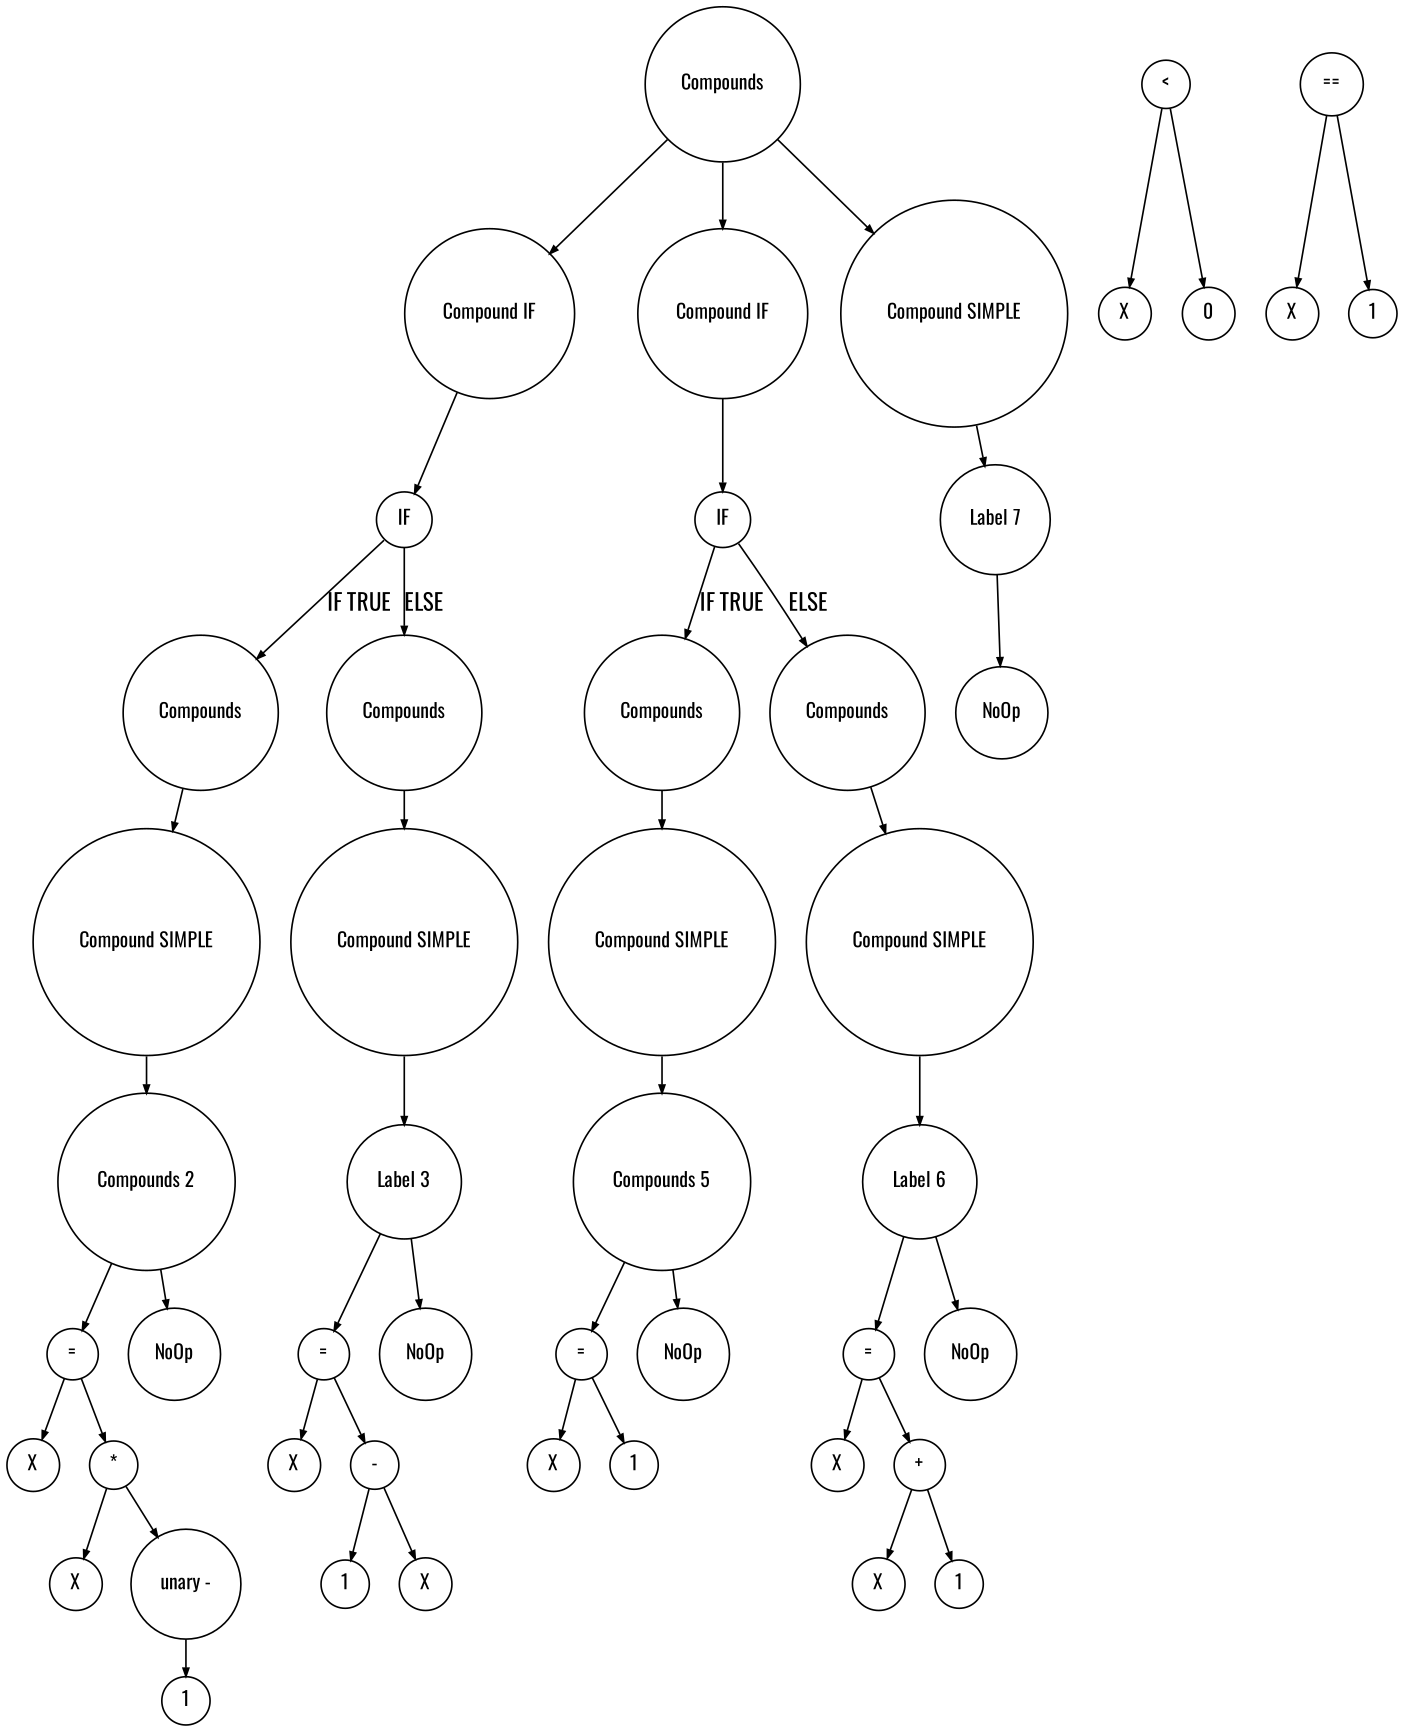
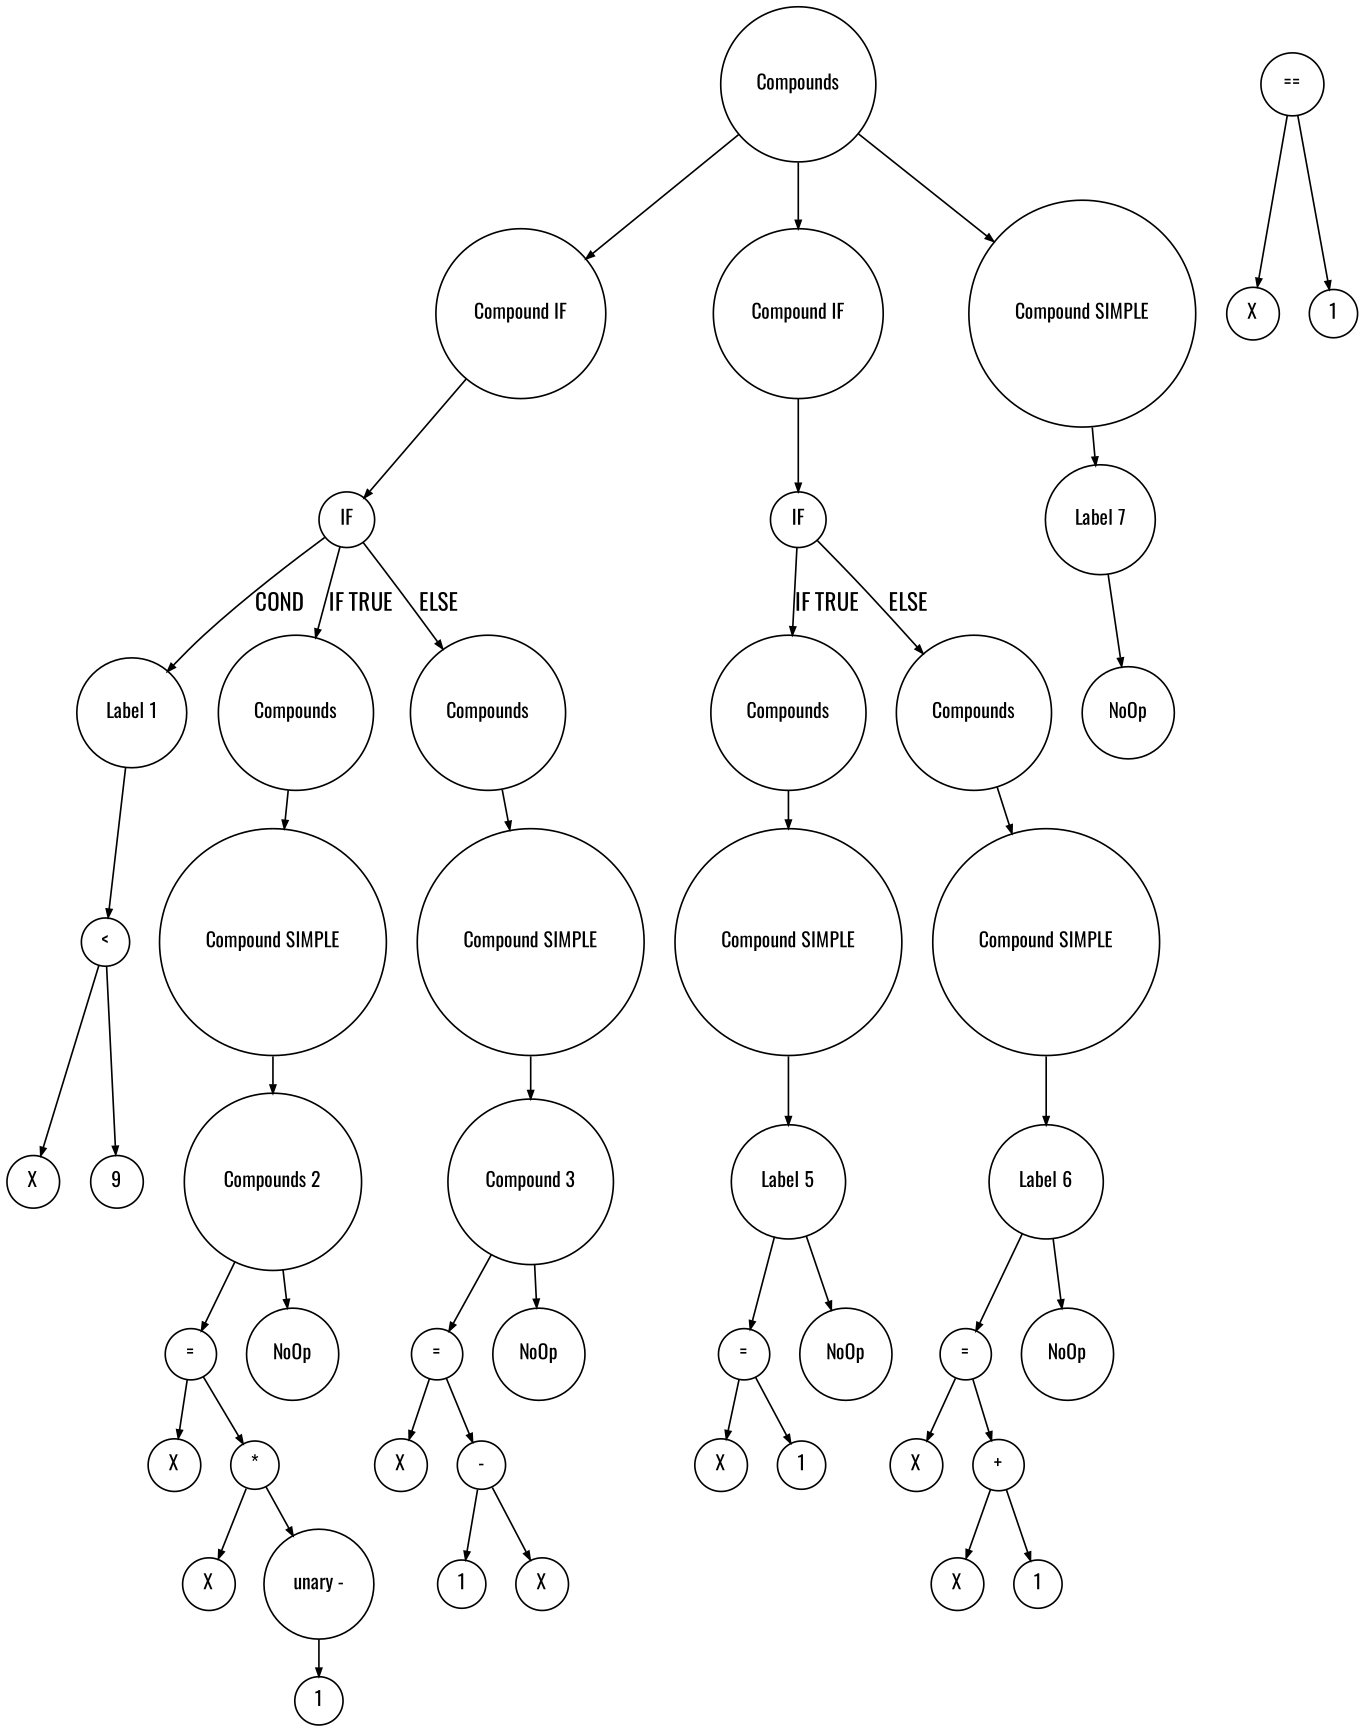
(1209, 314) -> (117, 1182)
none -> (132, 713)
(404, 1182) -> (531, 1182)
(662, 1182) -> (788, 1182)
